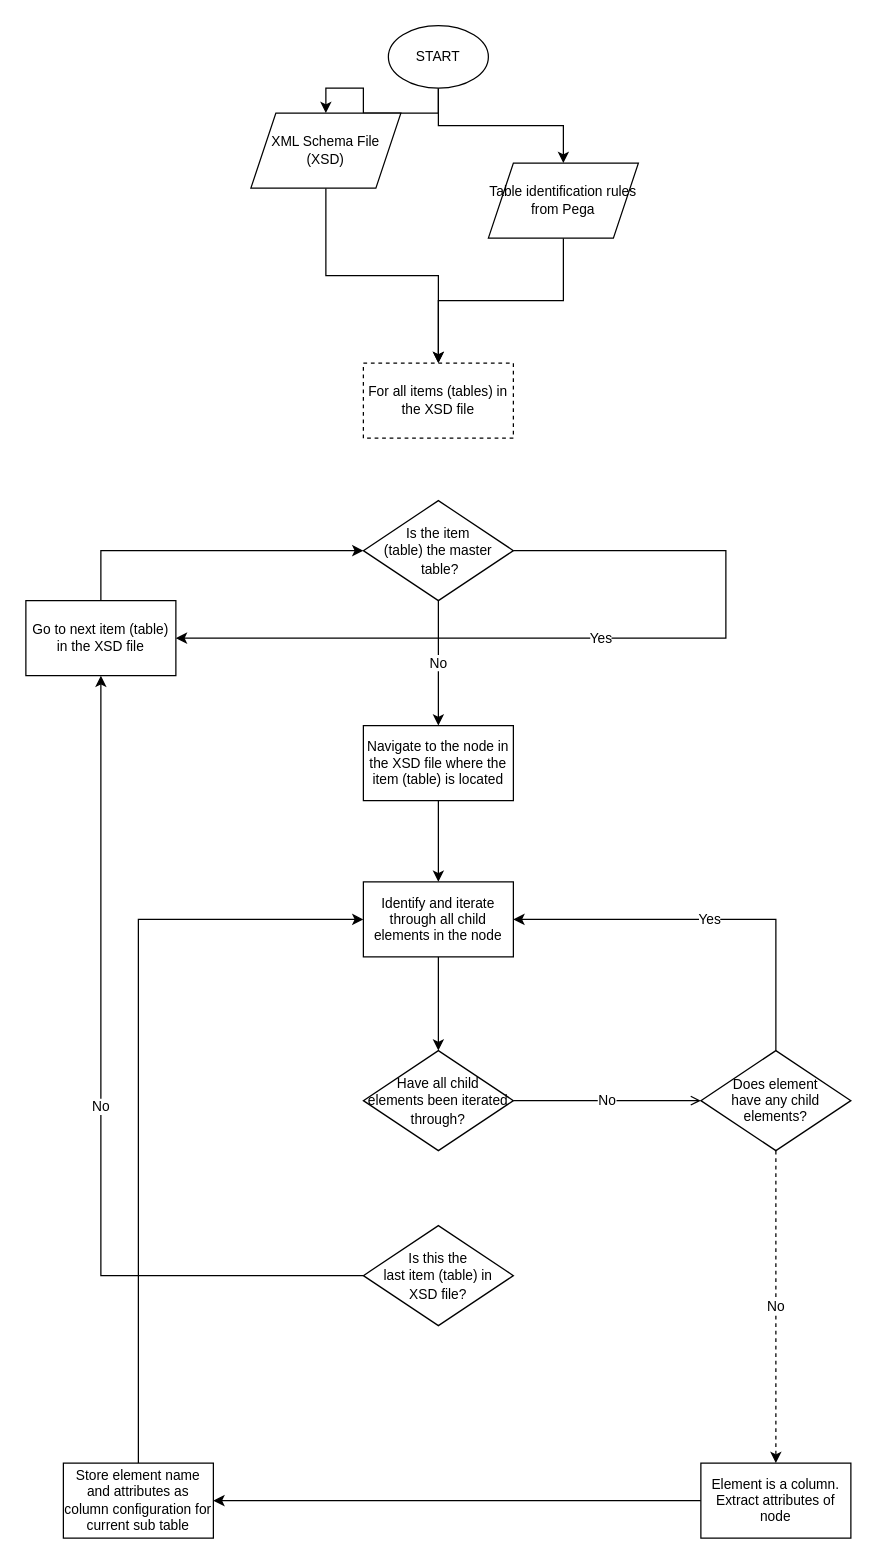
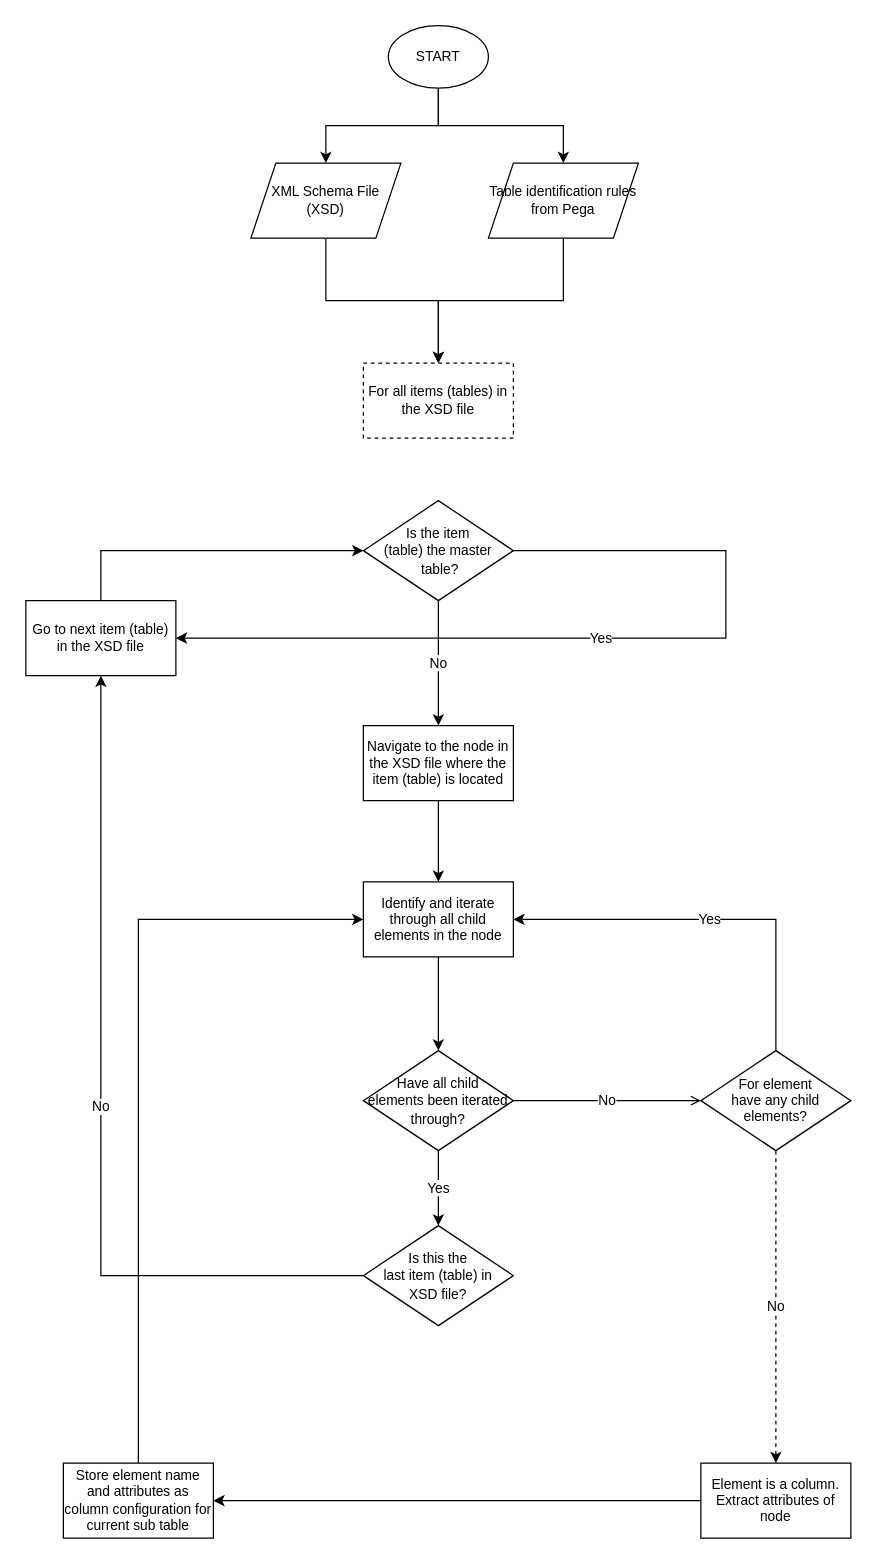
(326, 151) -> (326, 201)
(776, 1101) -> (776, 1101)
none -> (438, 1184)
